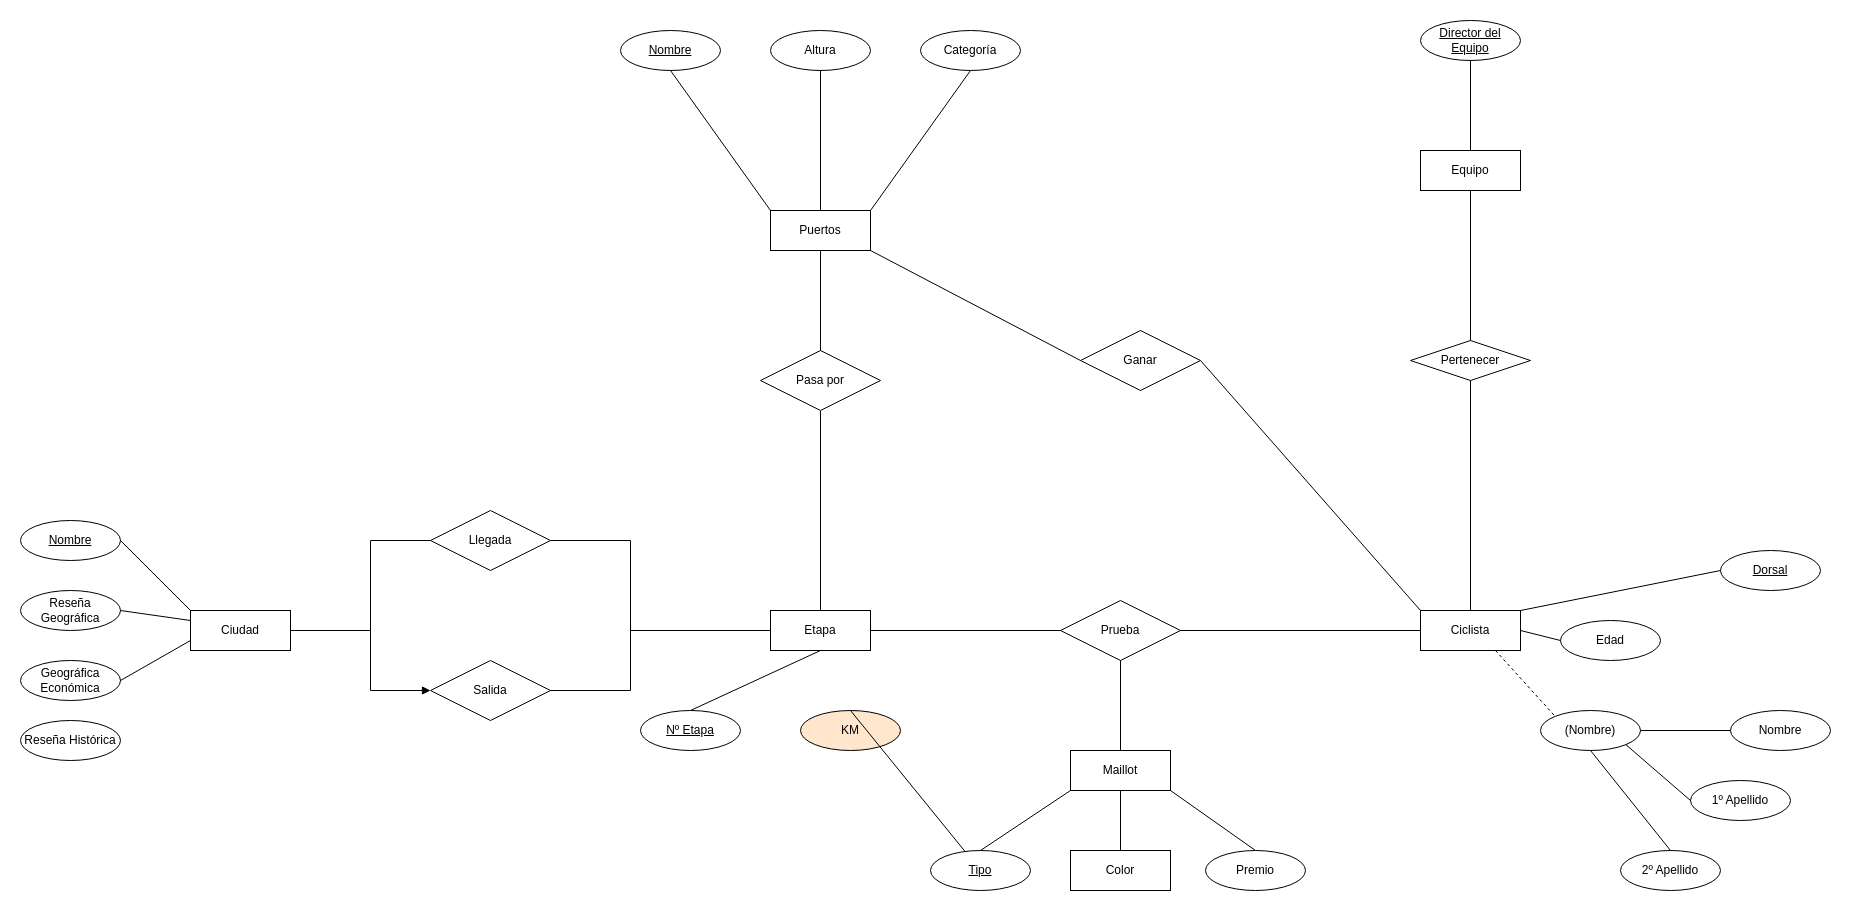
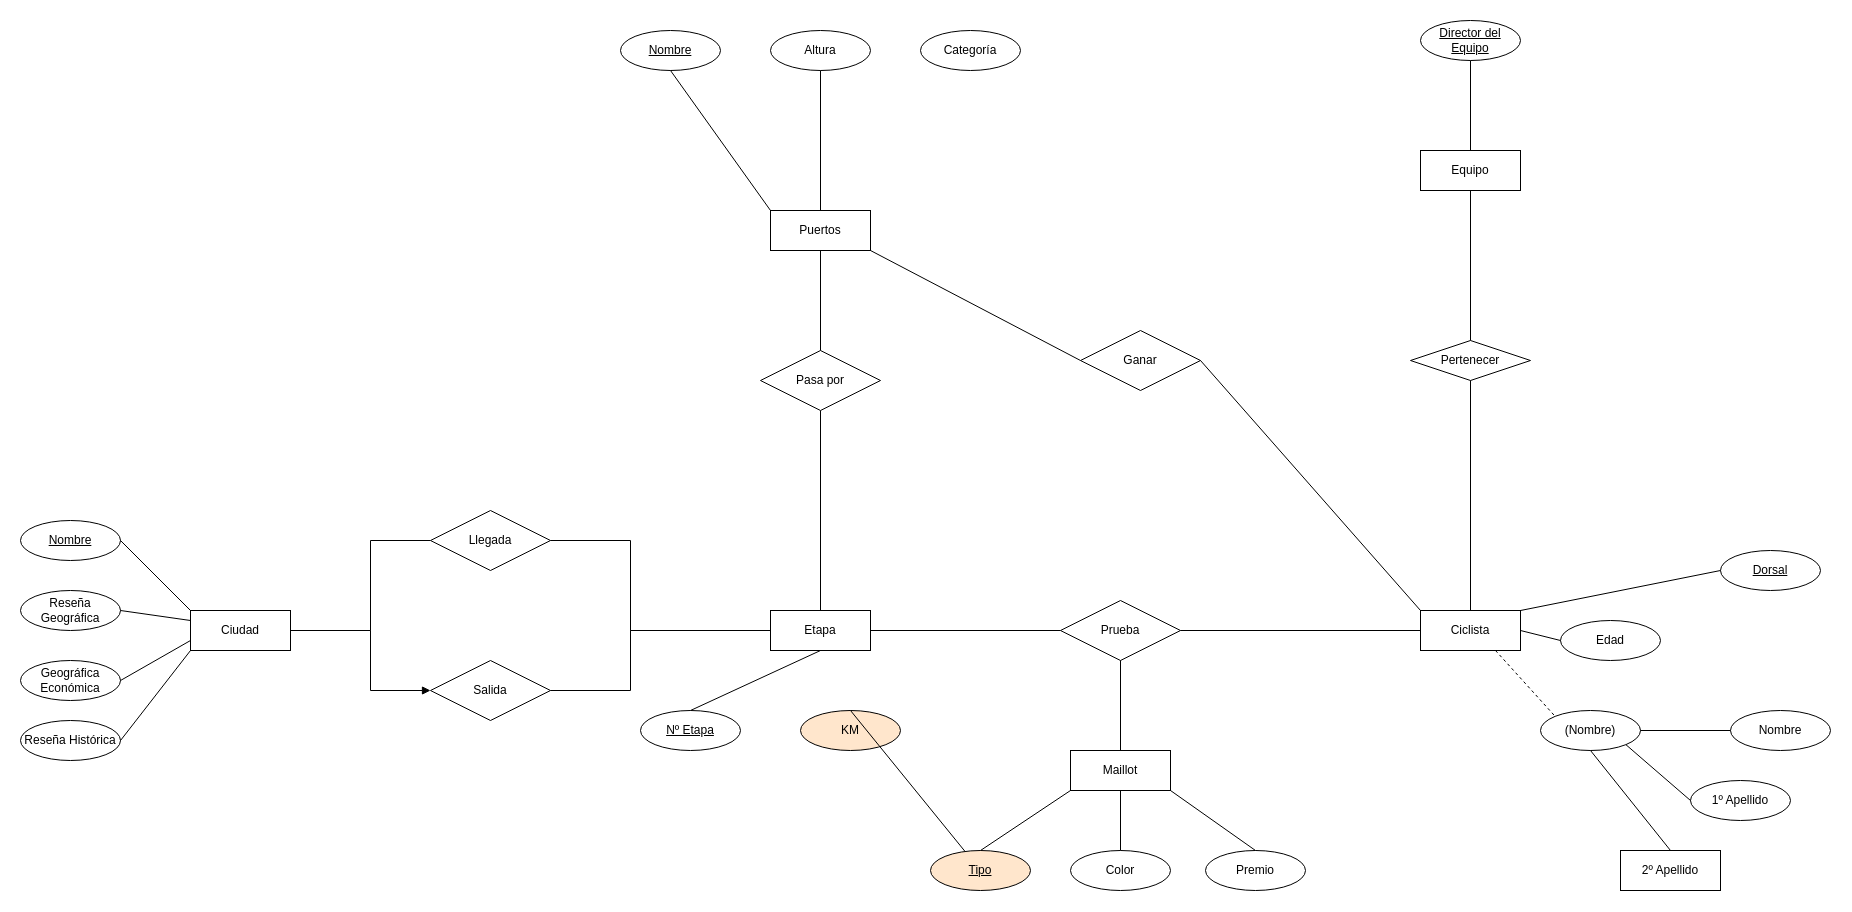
(921, 141) -> none
none -> (156, 696)
(981, 871) -> (981, 871)
(1121, 871) -> (1121, 871)
(1671, 871) -> (1671, 871)
